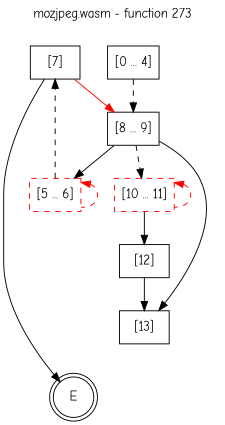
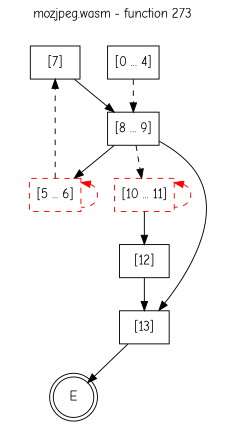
(91, 93) -> (91, 93)
(4, 229) -> (111, 360)
